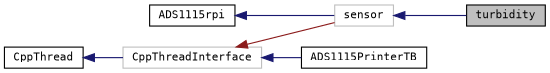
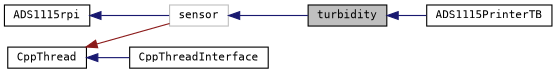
(291, 33) -> (133, 34)
(192, 58) -> (199, 58)
(287, 58) -> (412, 16)
